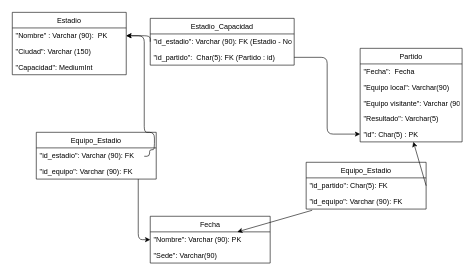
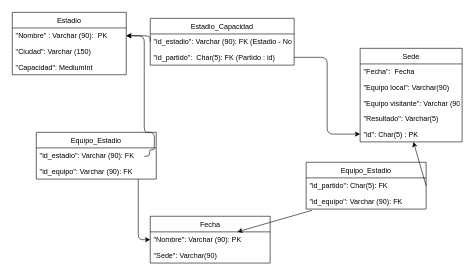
(411, 56) -> (411, 56)
